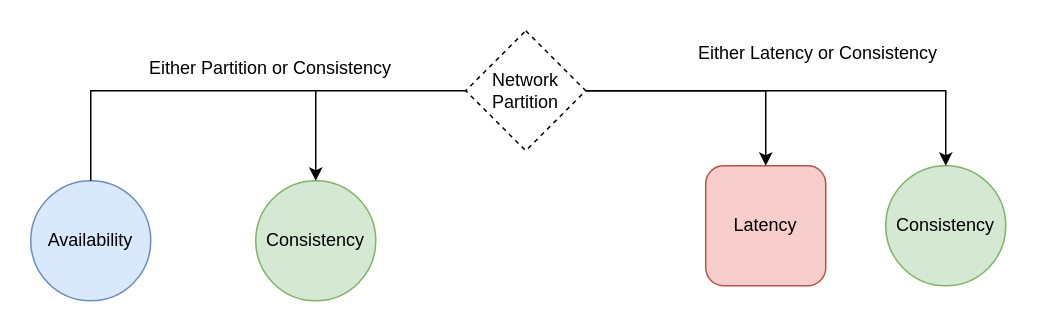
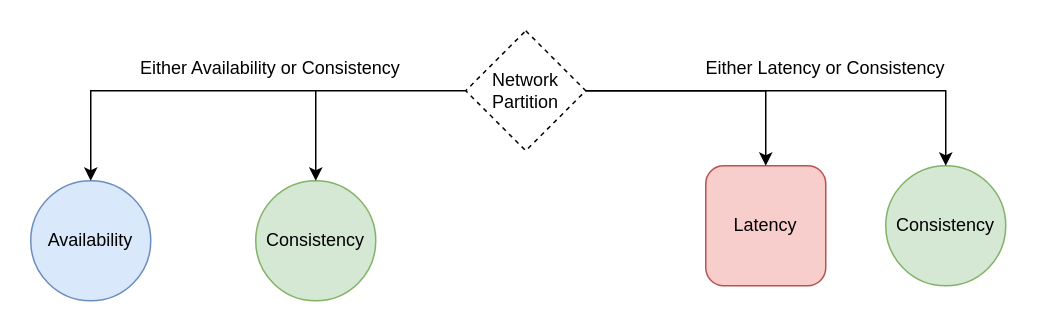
(818, 53) -> (826, 68)
(271, 68) -> (271, 68)
(91, 173) -> (91, 169)
